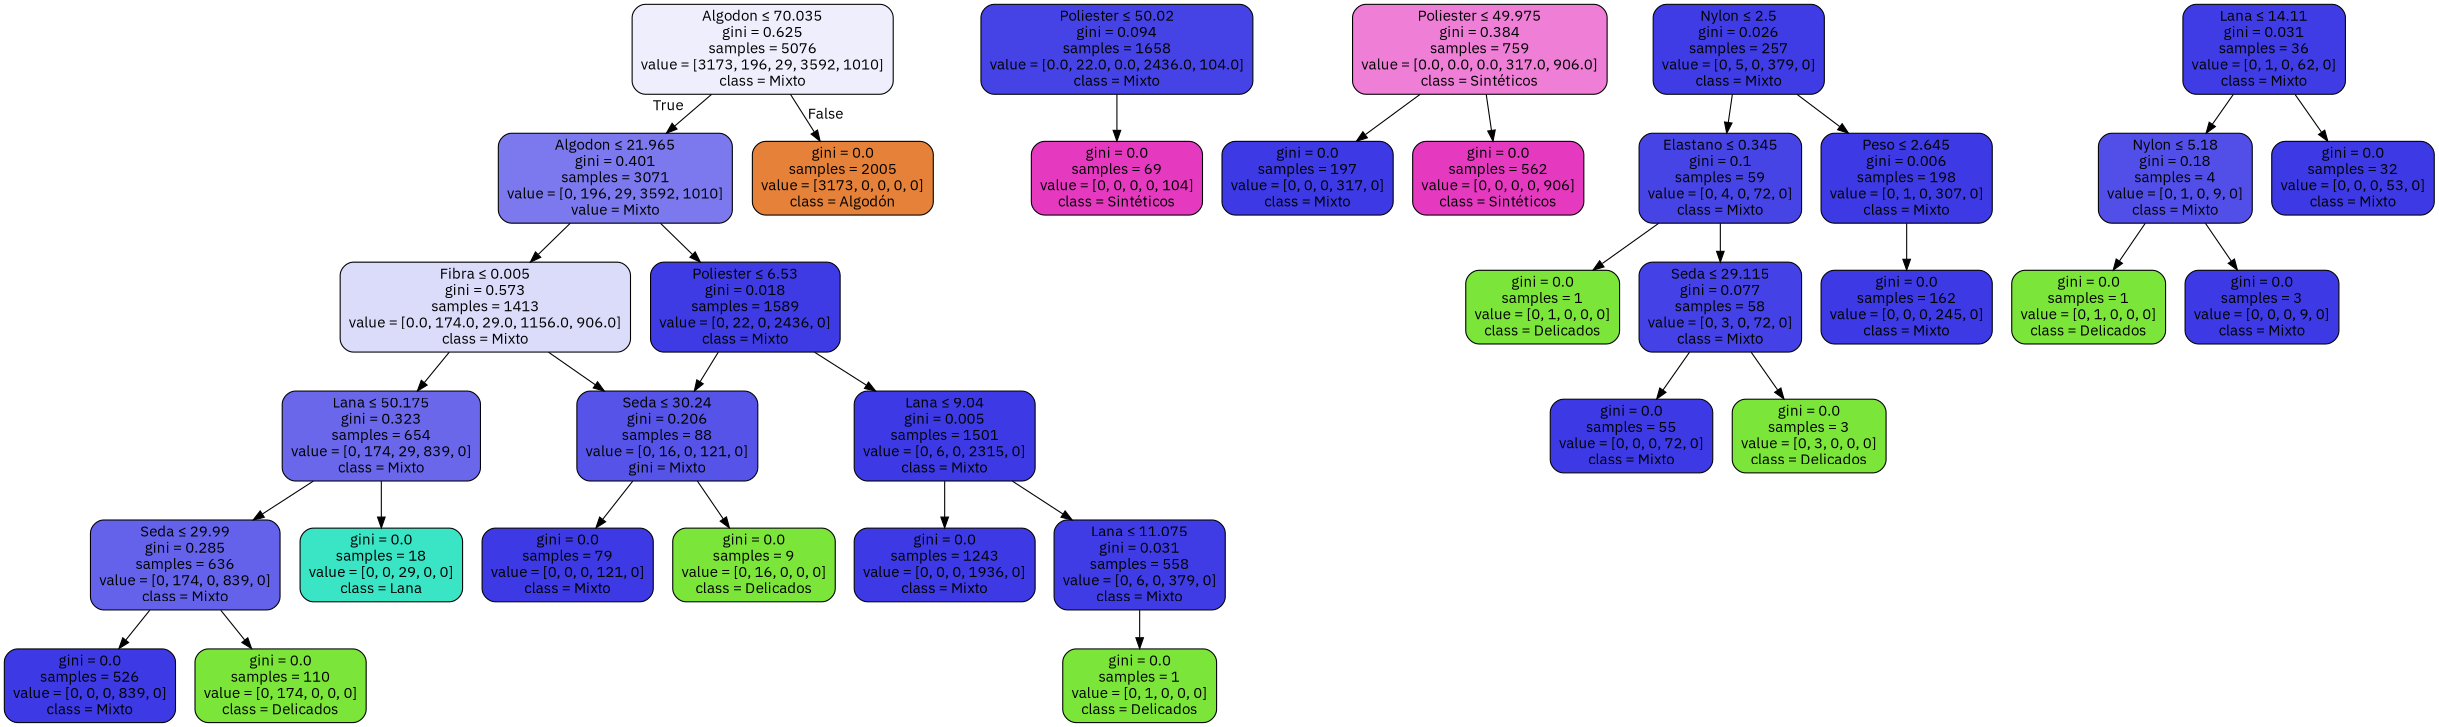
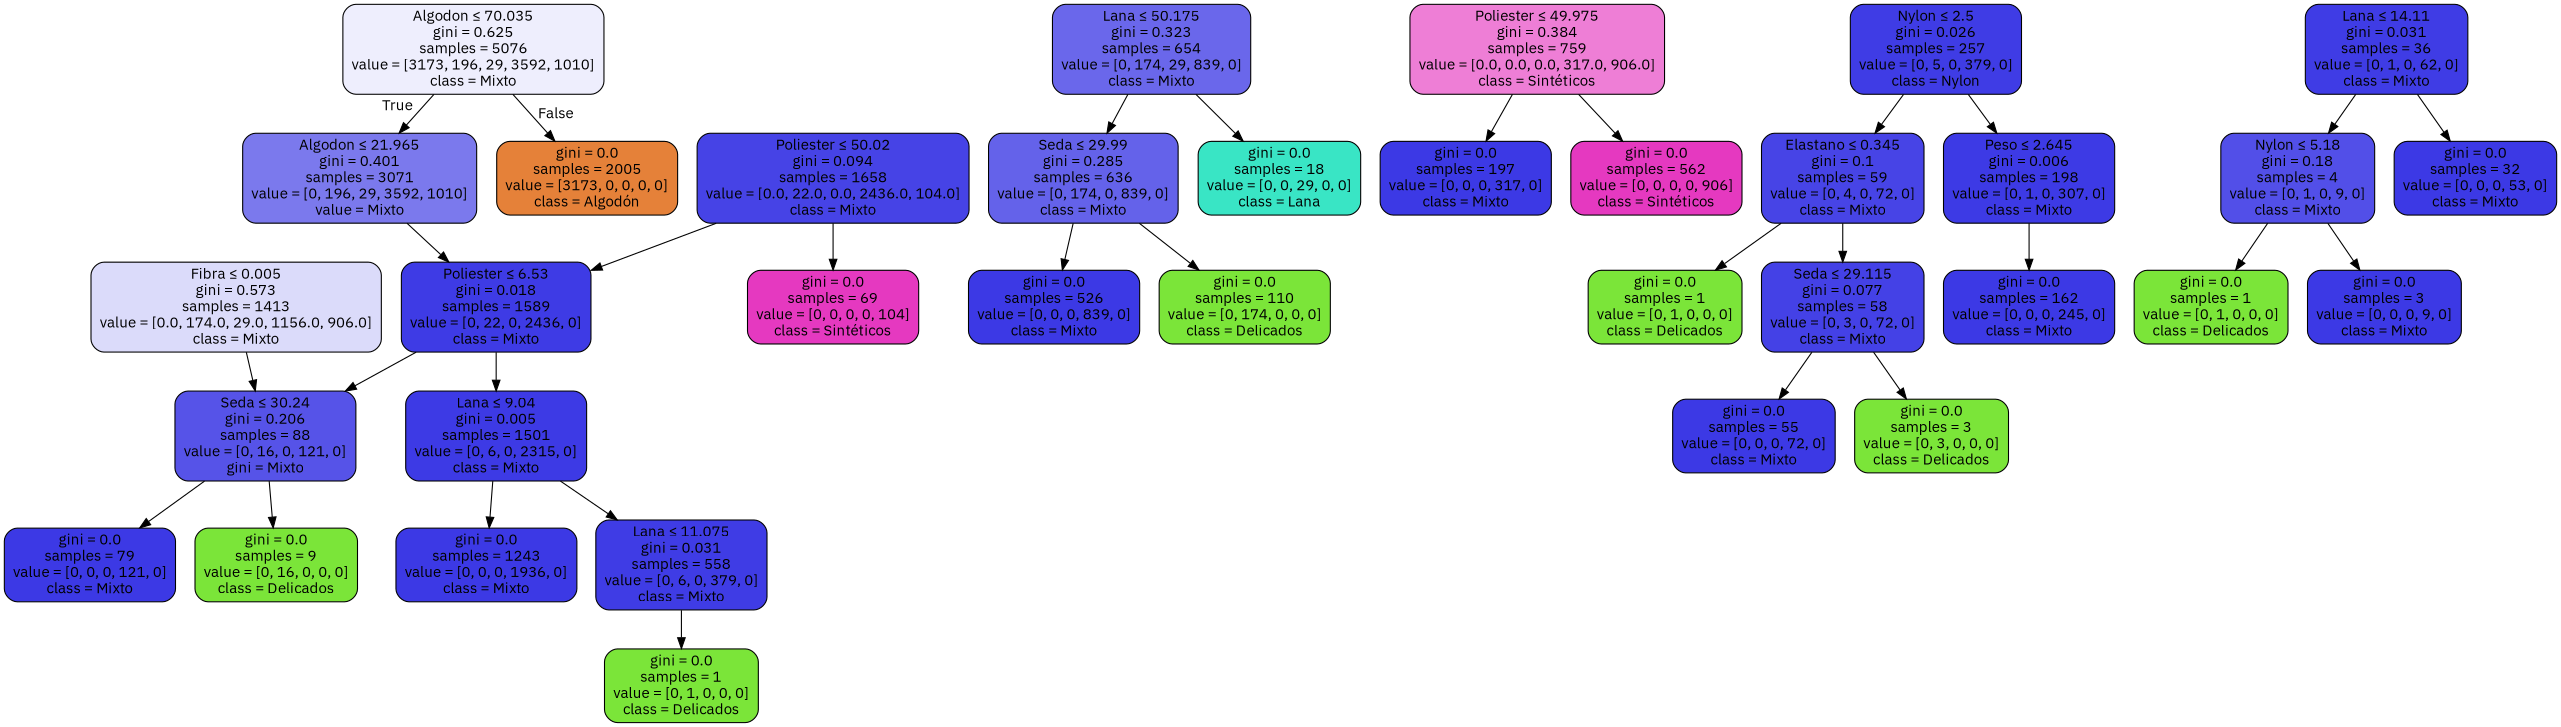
(1739, 81) -> (1936, 81)
(554, 239) -> none
none -> (659, 245)
(437, 367) -> none
